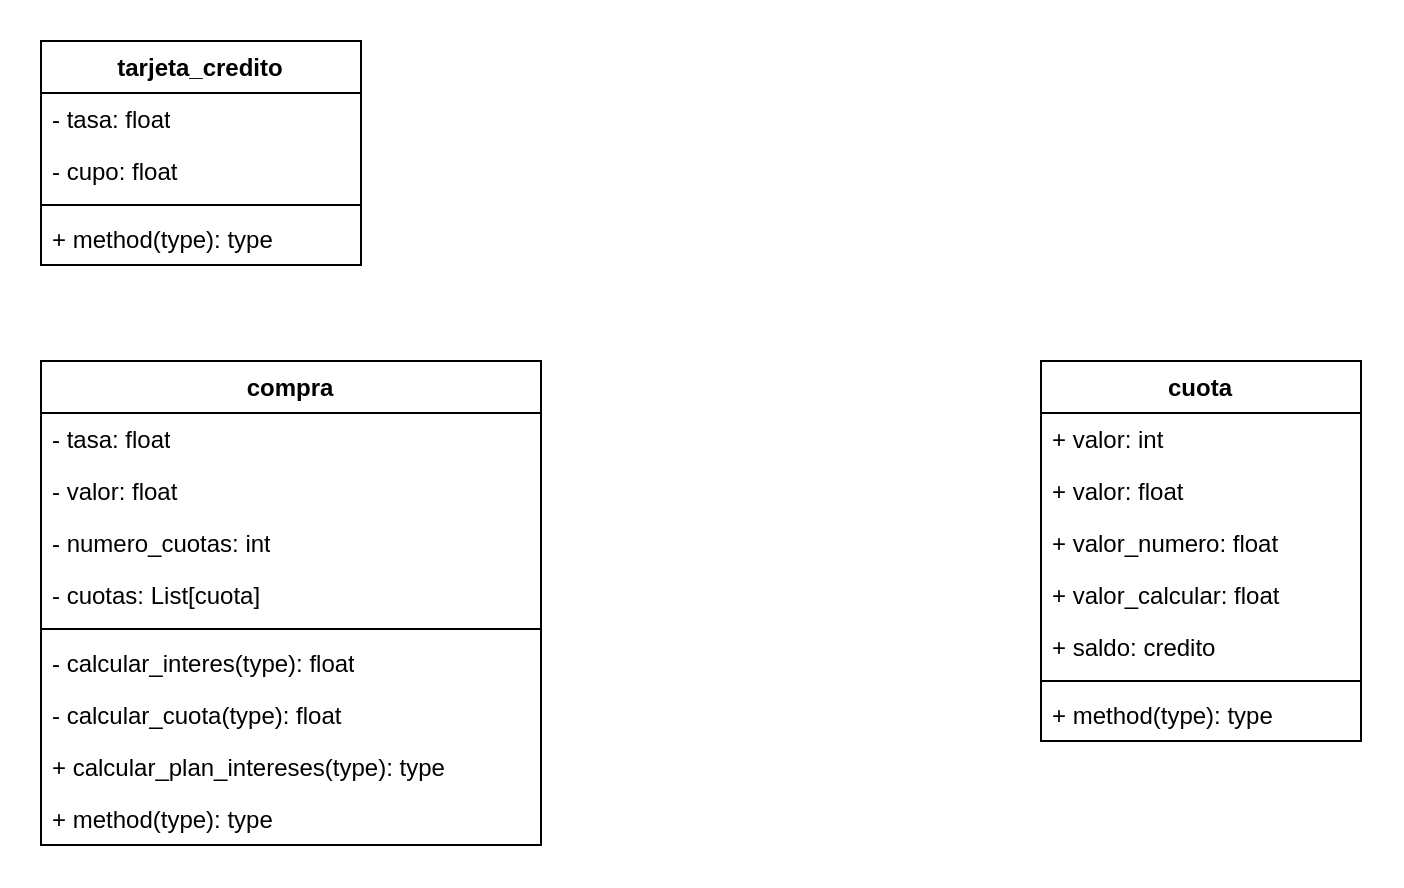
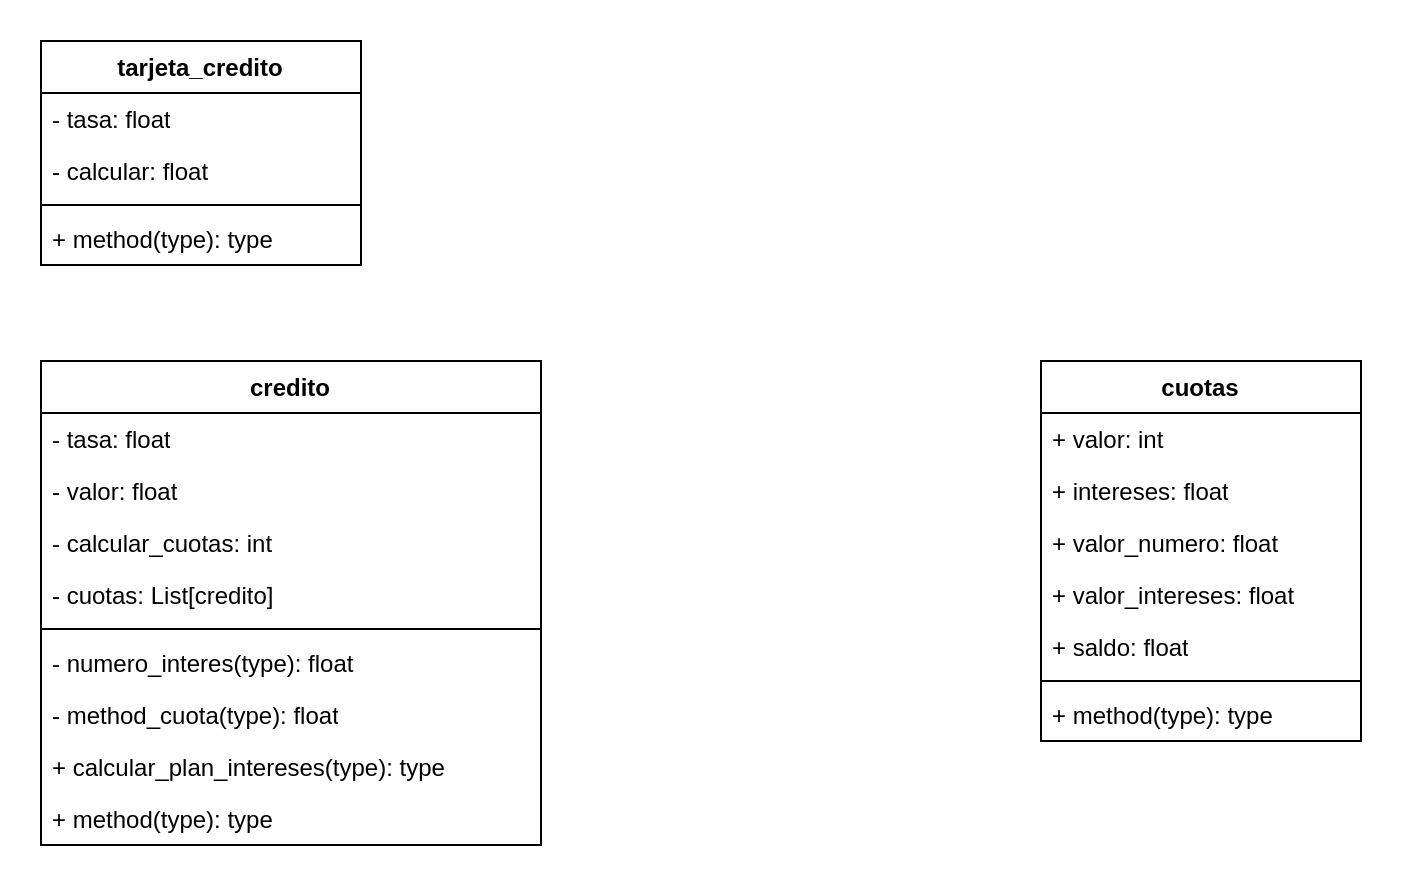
(128, 173) -> (149, 173)
(291, 389) -> (291, 389)
(1201, 389) -> (1201, 389)
(1131, 493) -> (1158, 493)
(175, 545) -> (182, 545)
(182, 597) -> (192, 597)
(1186, 597) -> (1196, 597)
(1145, 649) -> (1131, 649)
(239, 665) -> (232, 665)
(229, 717) -> (222, 717)
